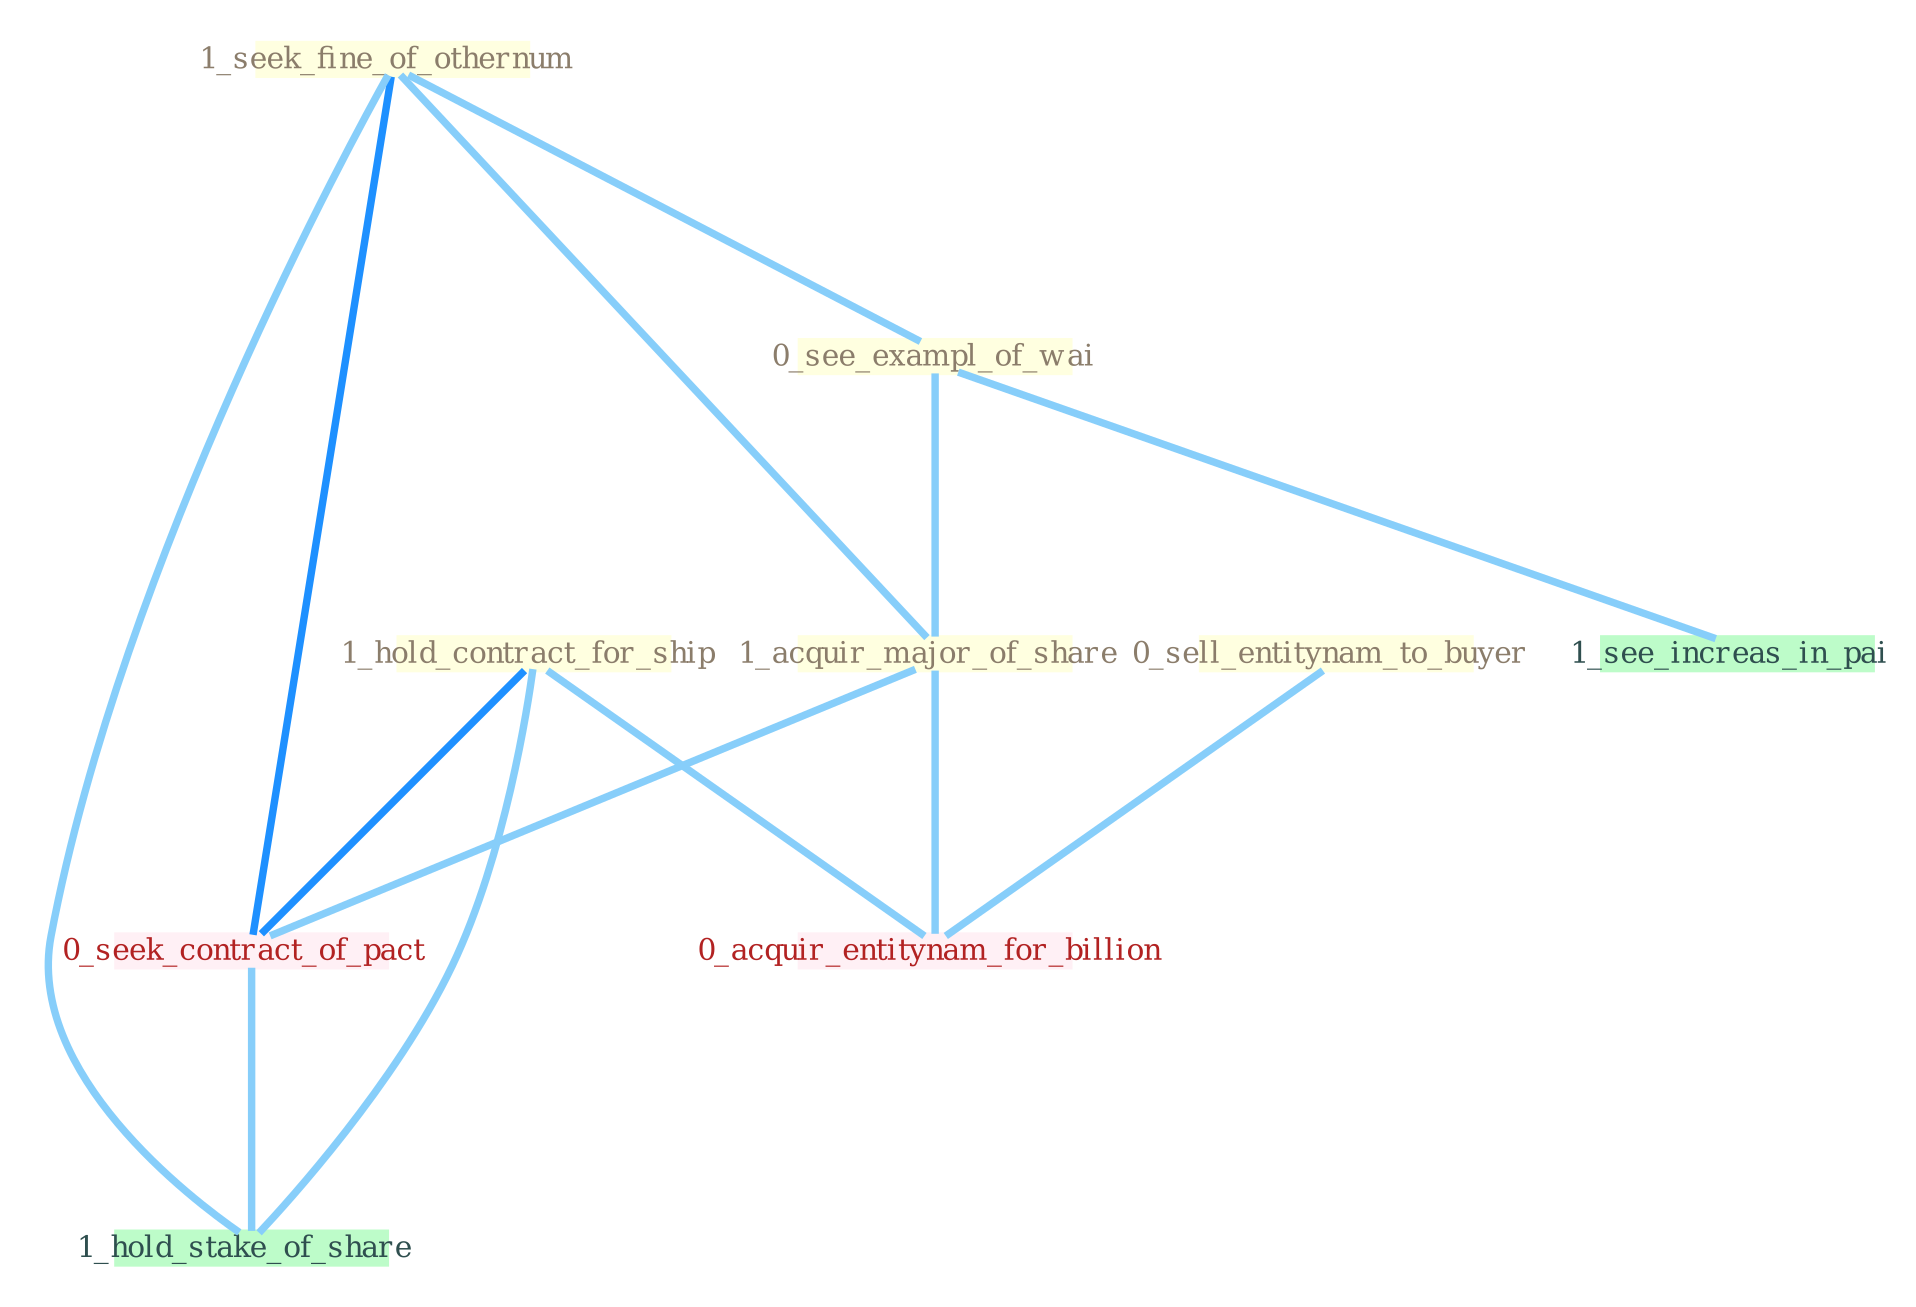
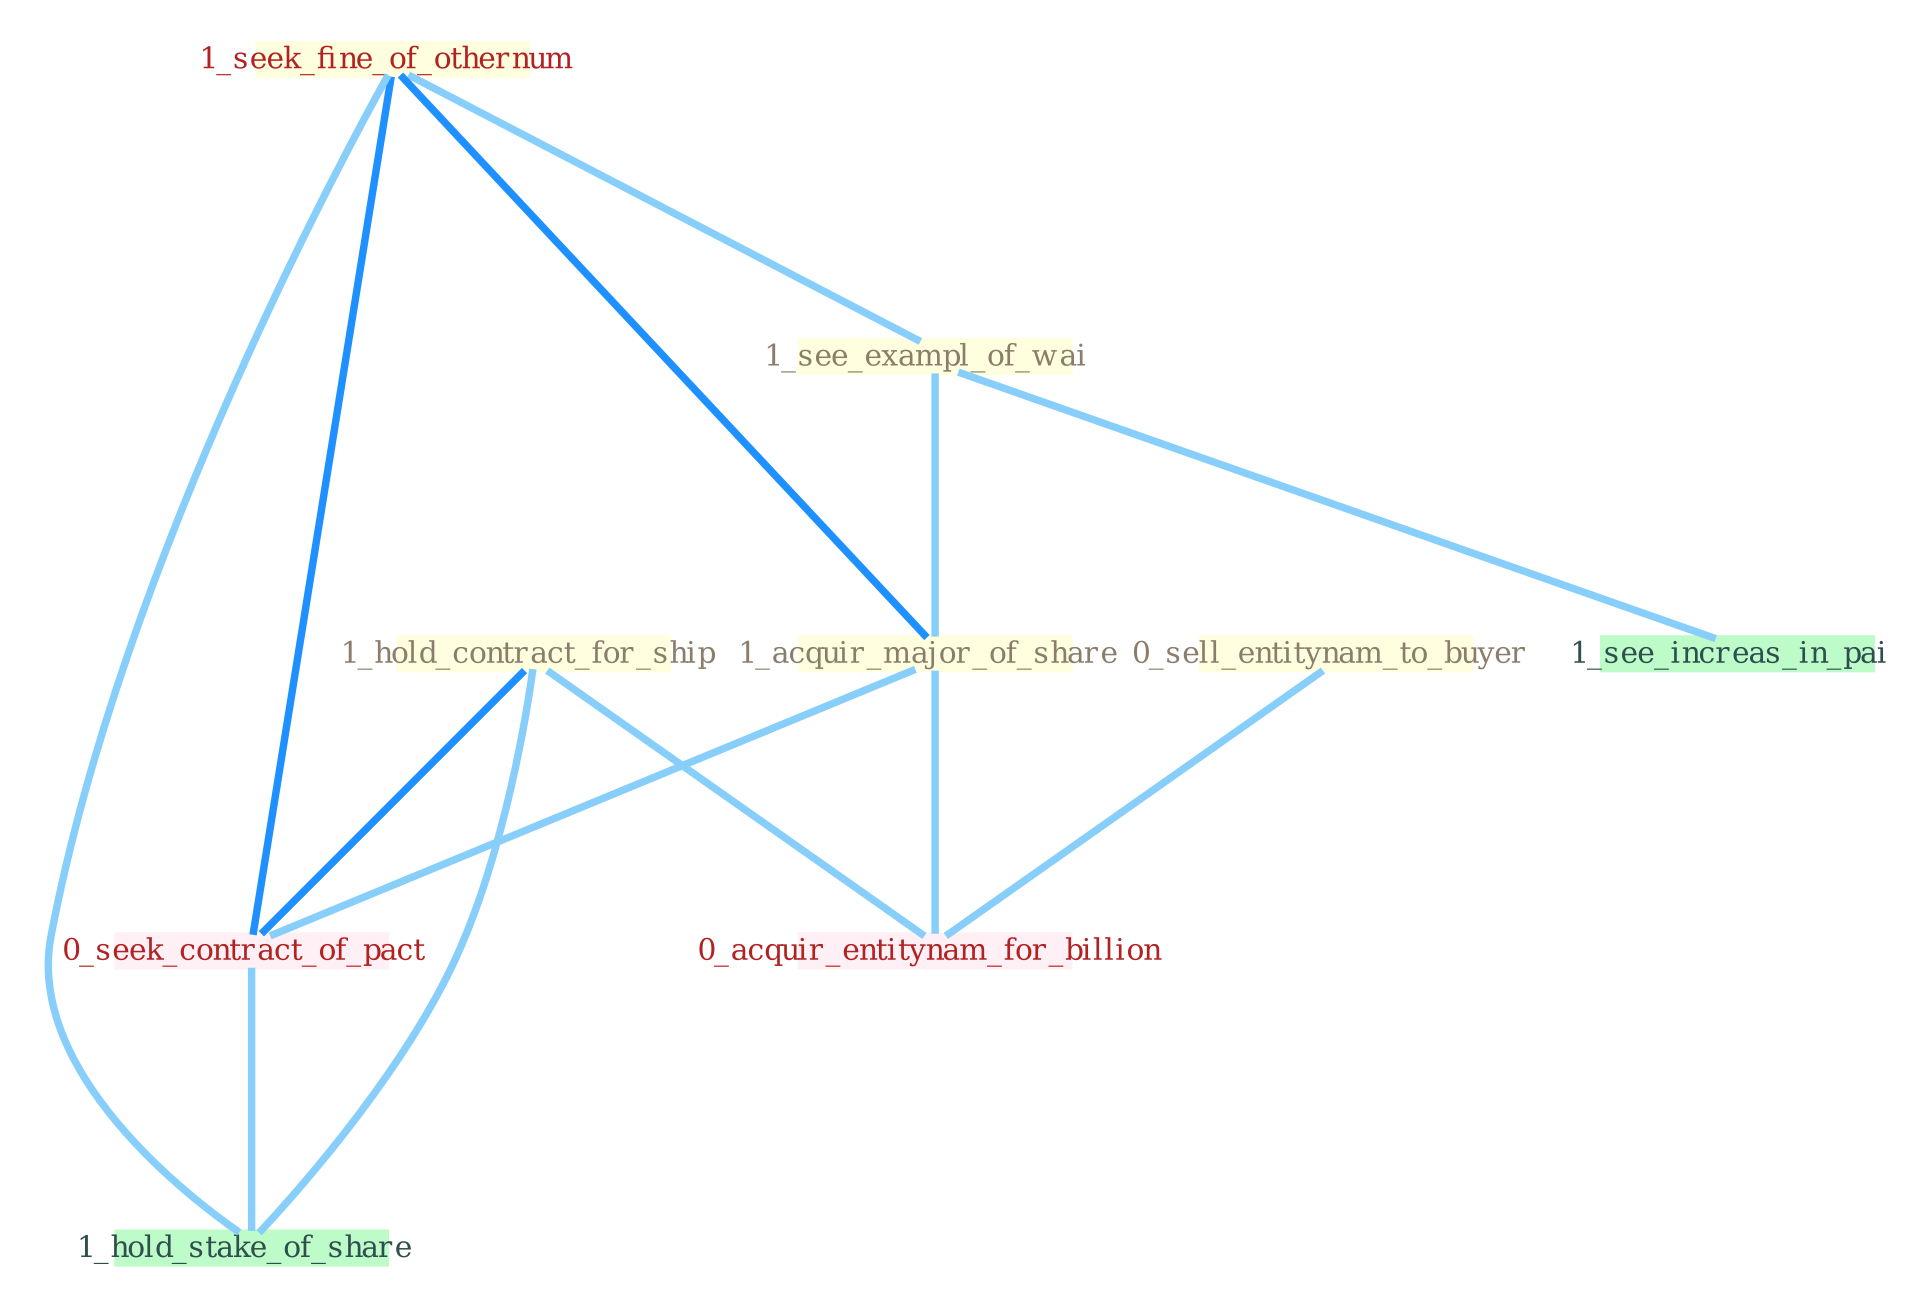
(393, 59) -> (393, 59)
(664, 356) -> (664, 356)
(935, 357) -> (935, 357)
